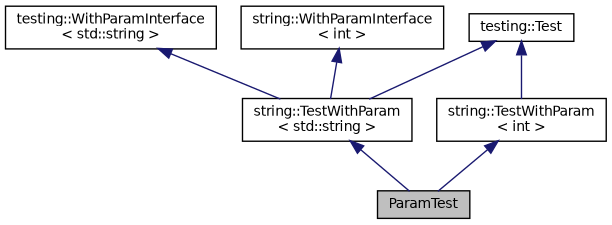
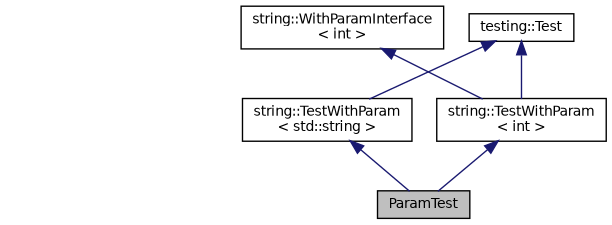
(111, 28) -> none
(334, 81) -> (438, 77)
